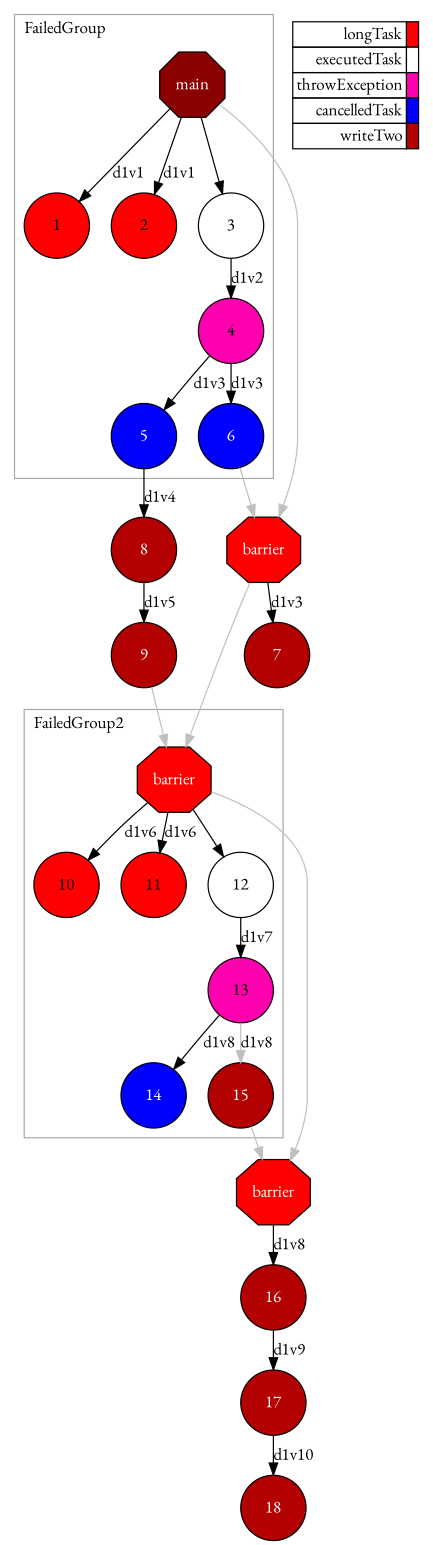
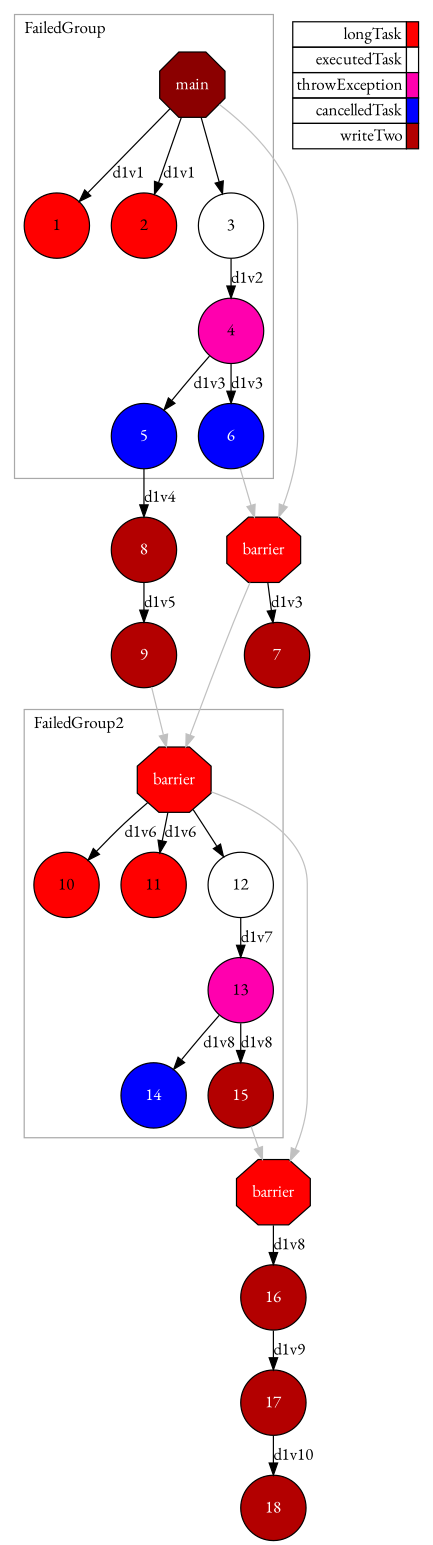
(241, 1037) -> (241, 1037)
